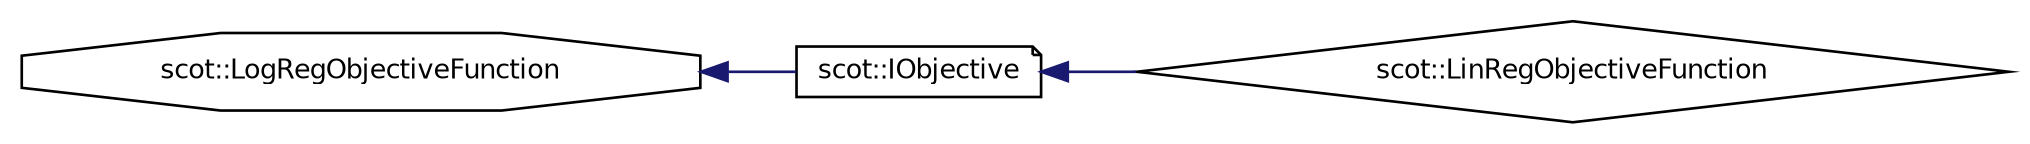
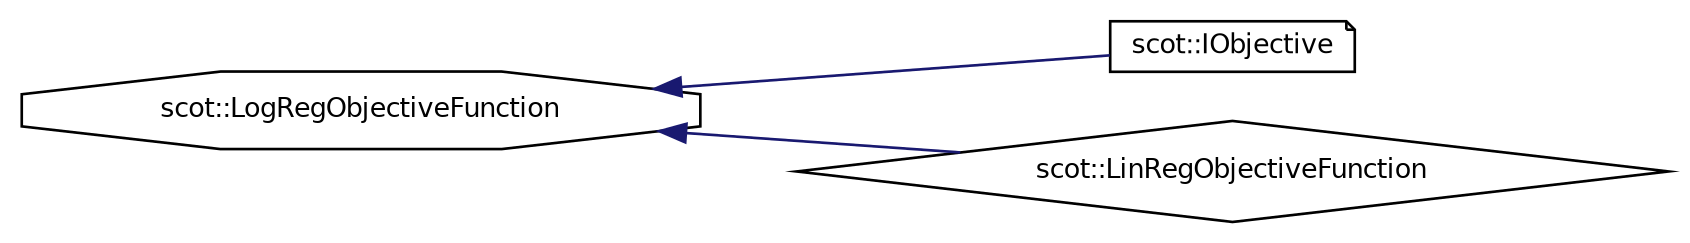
(1102, 72) -> (823, 143)
